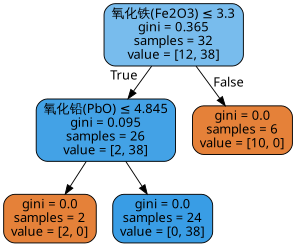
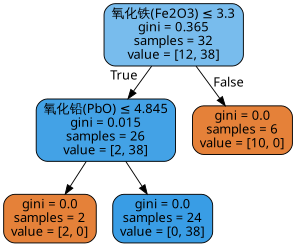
(106, 123) -> (106, 123)
